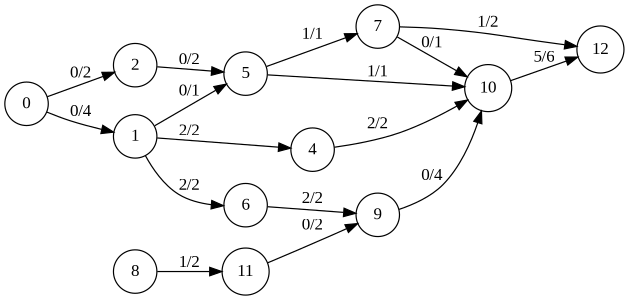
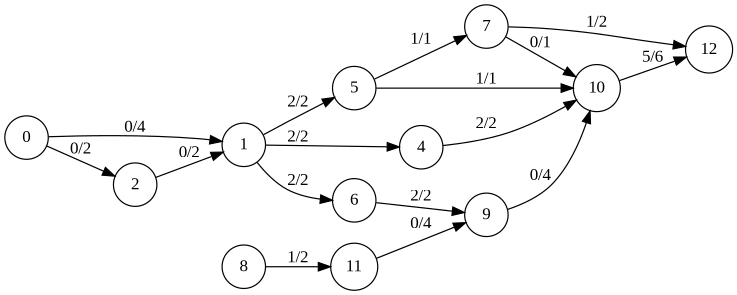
(184, 69) -> (184, 167)
(189, 91) -> (298, 102)
(313, 225) -> (421, 224)
